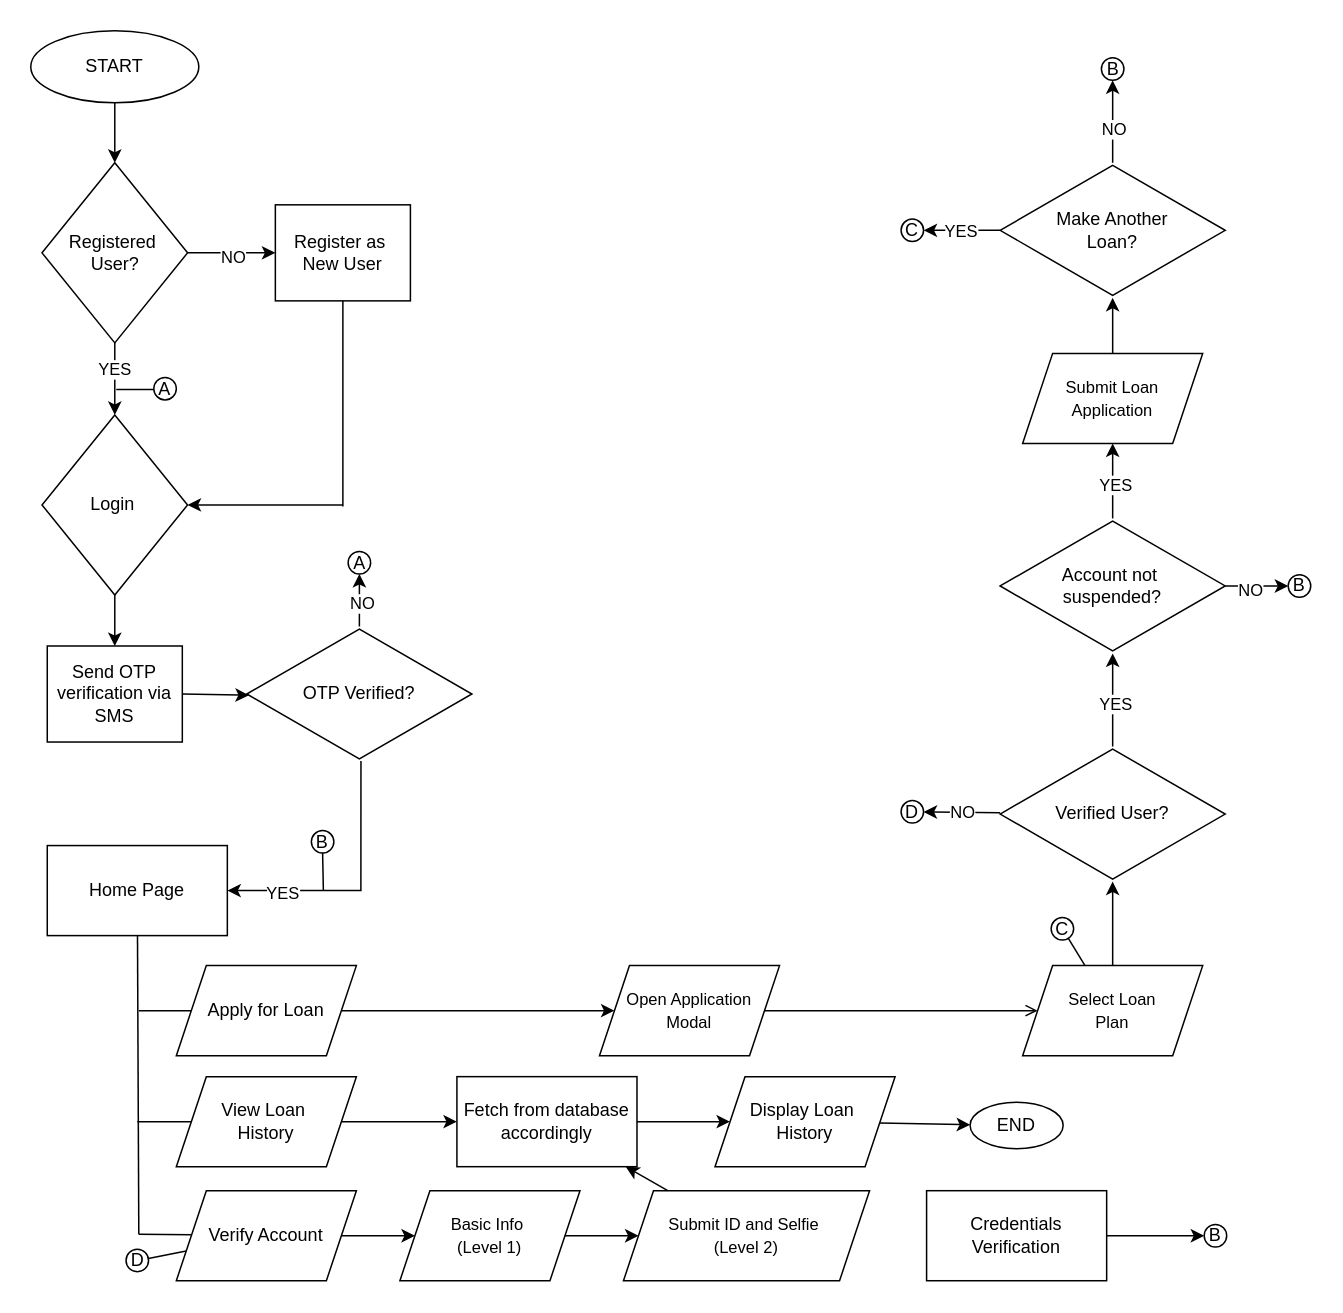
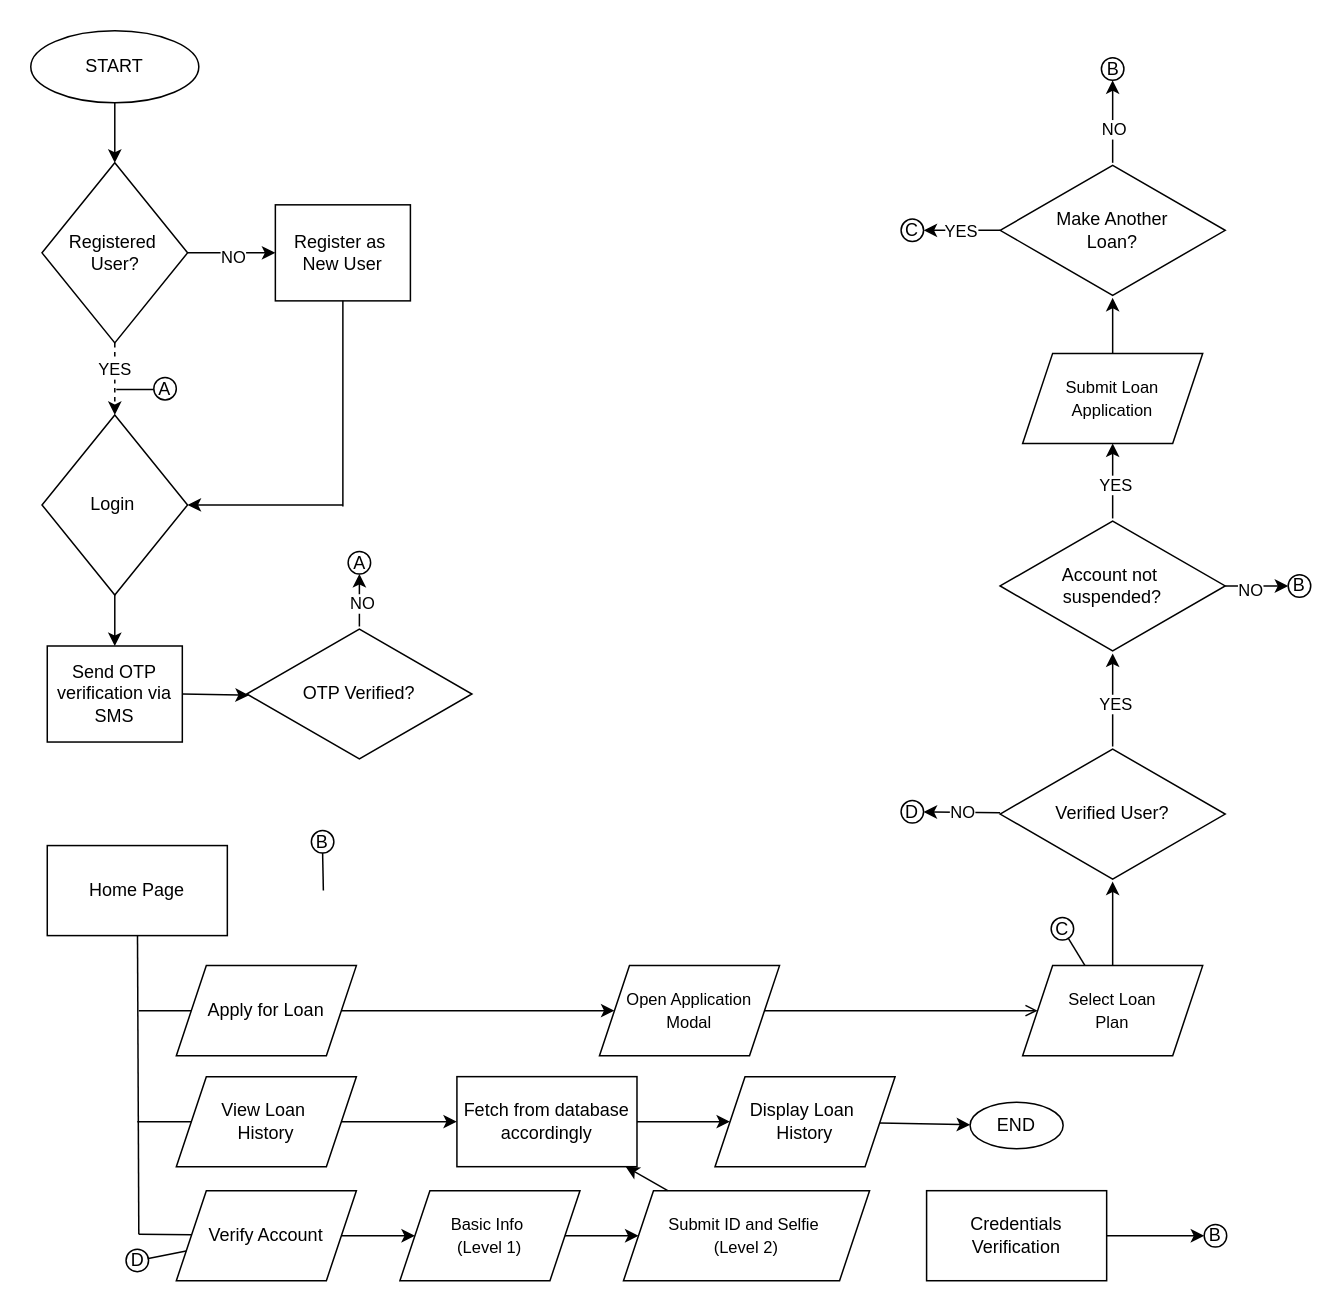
(115, 393) -> (115, 393)
(361, 887) -> none
